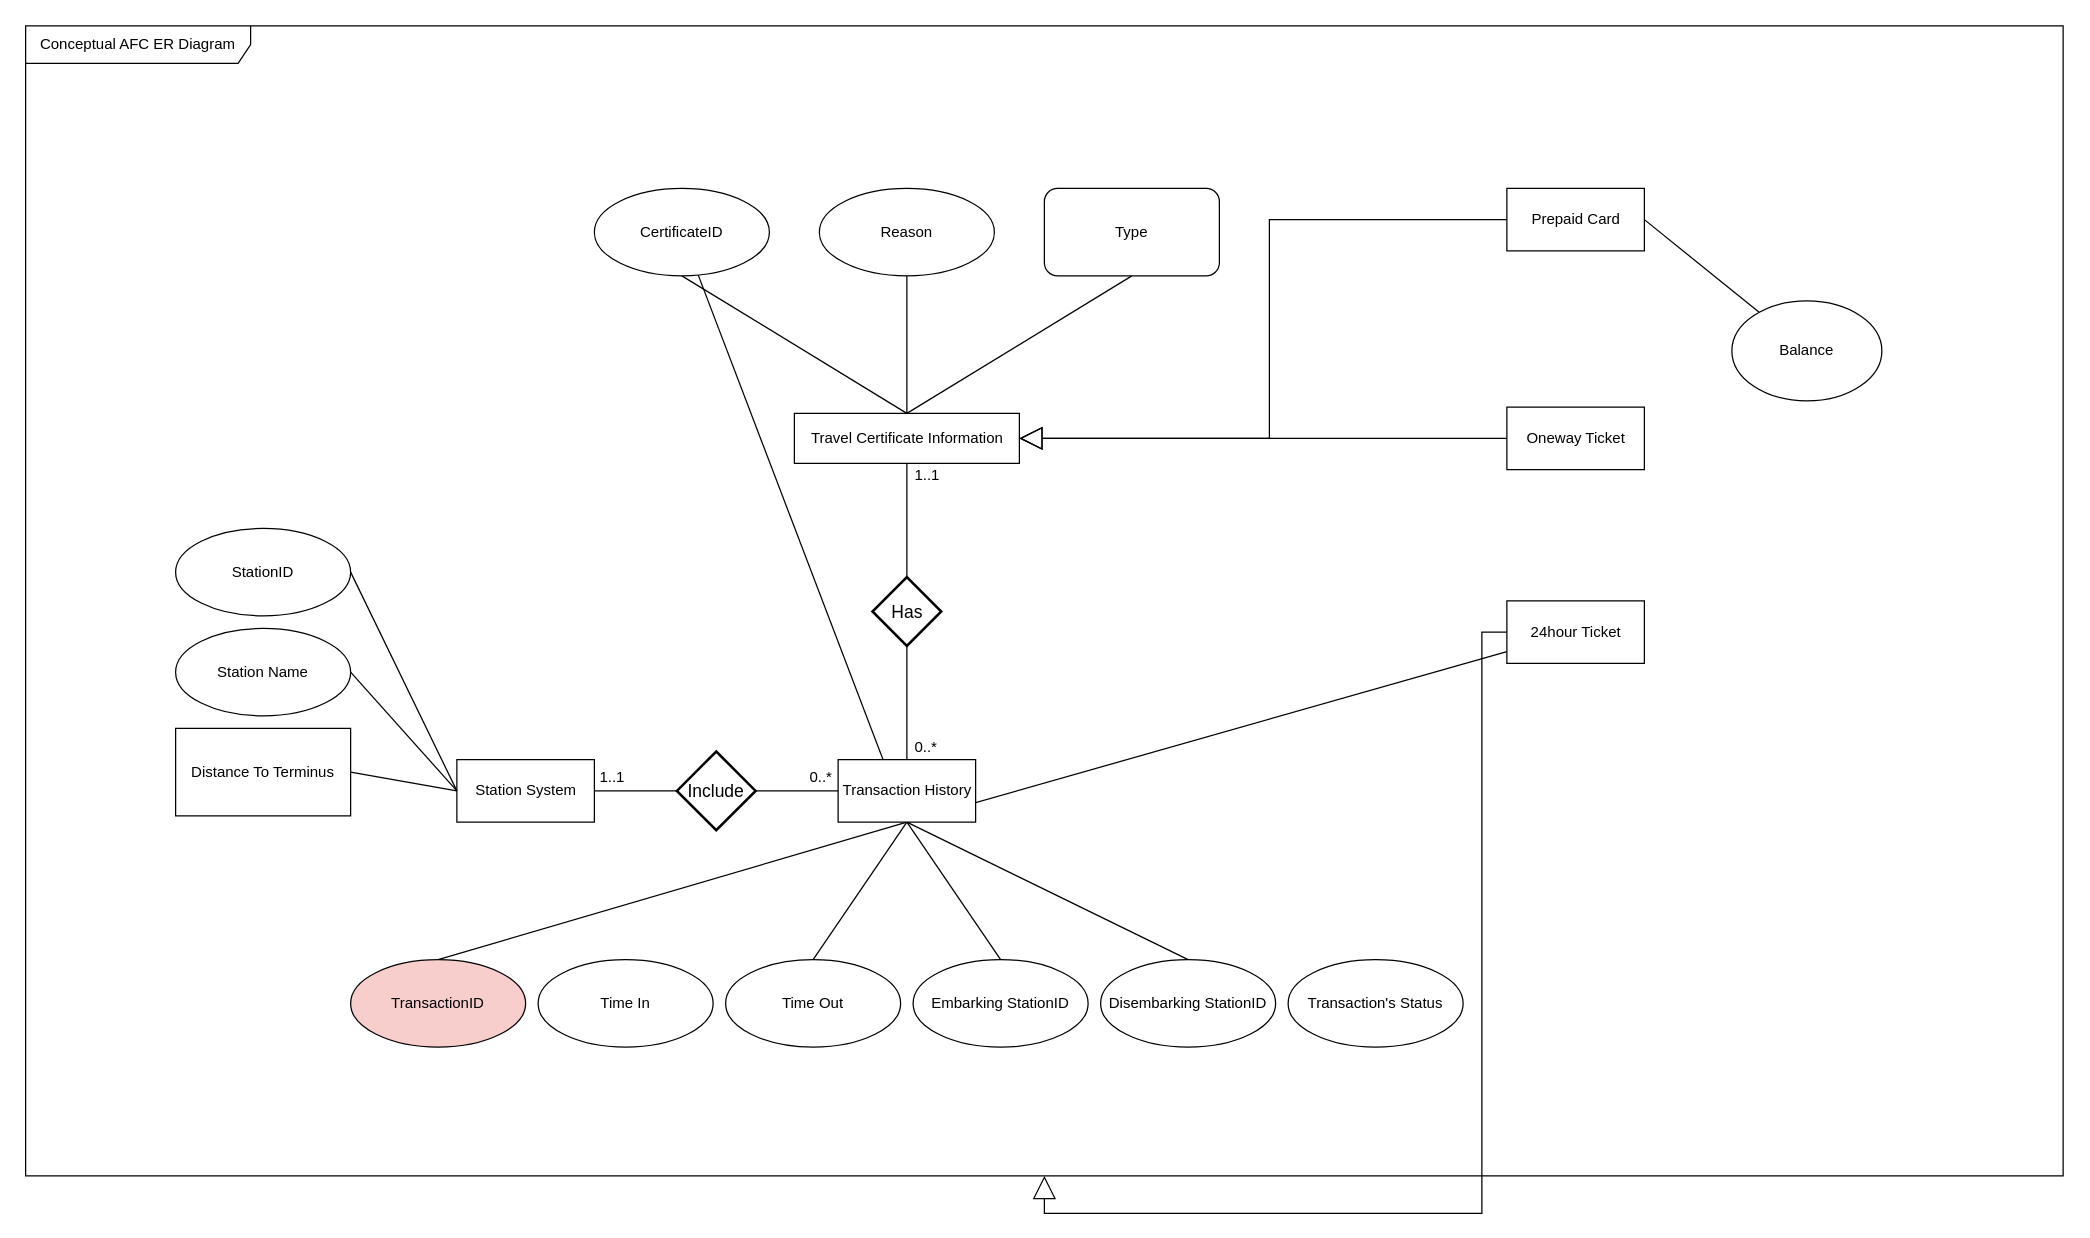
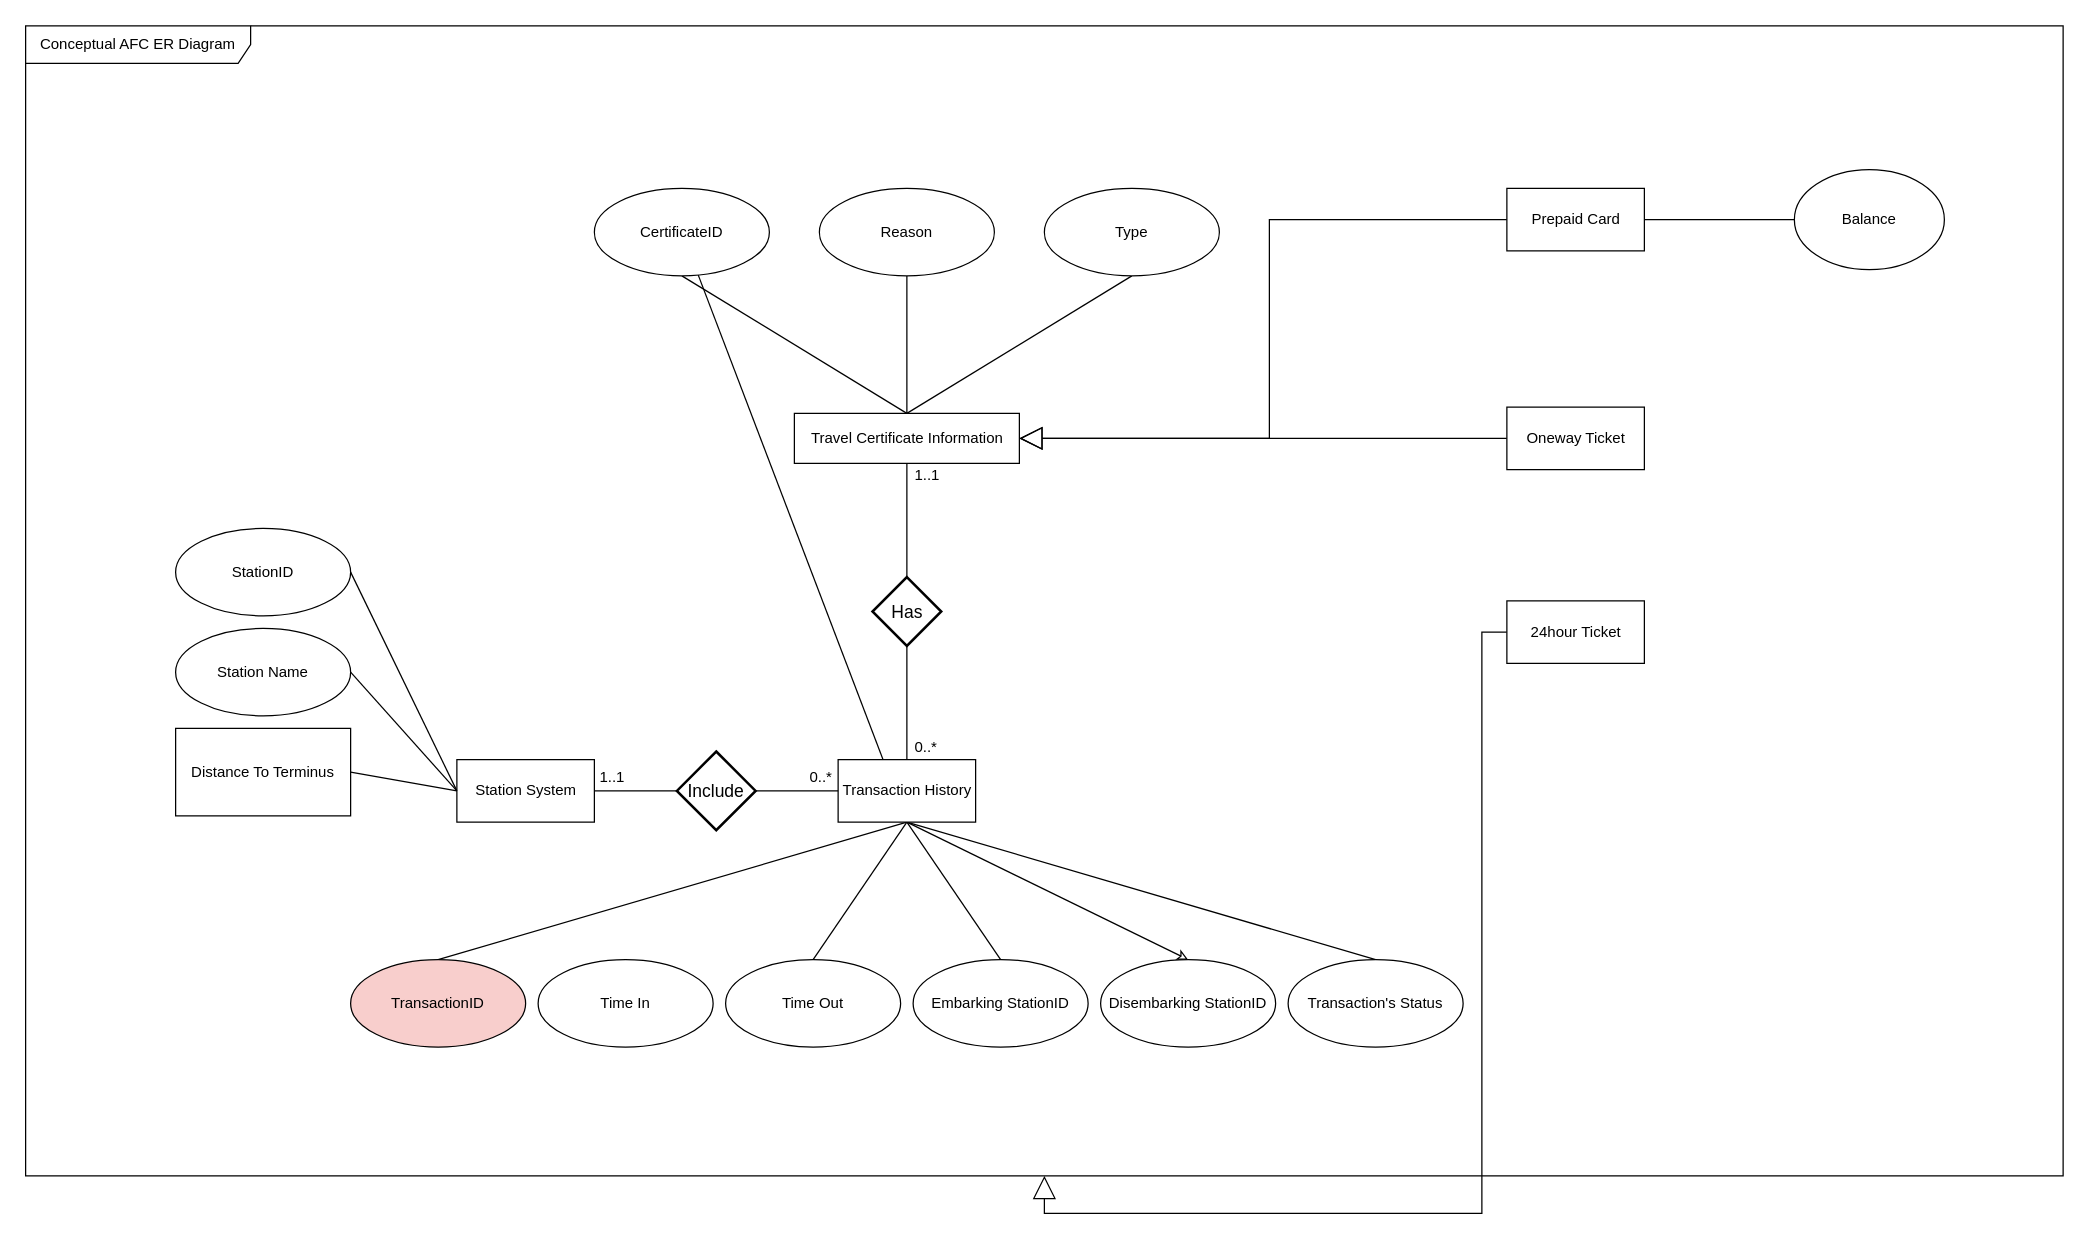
(1132, 232) -> (1132, 232)
(1807, 351) -> (1869, 219)
(1240, 727) -> (1145, 892)
(1183, 957) -> (1179, 955)
